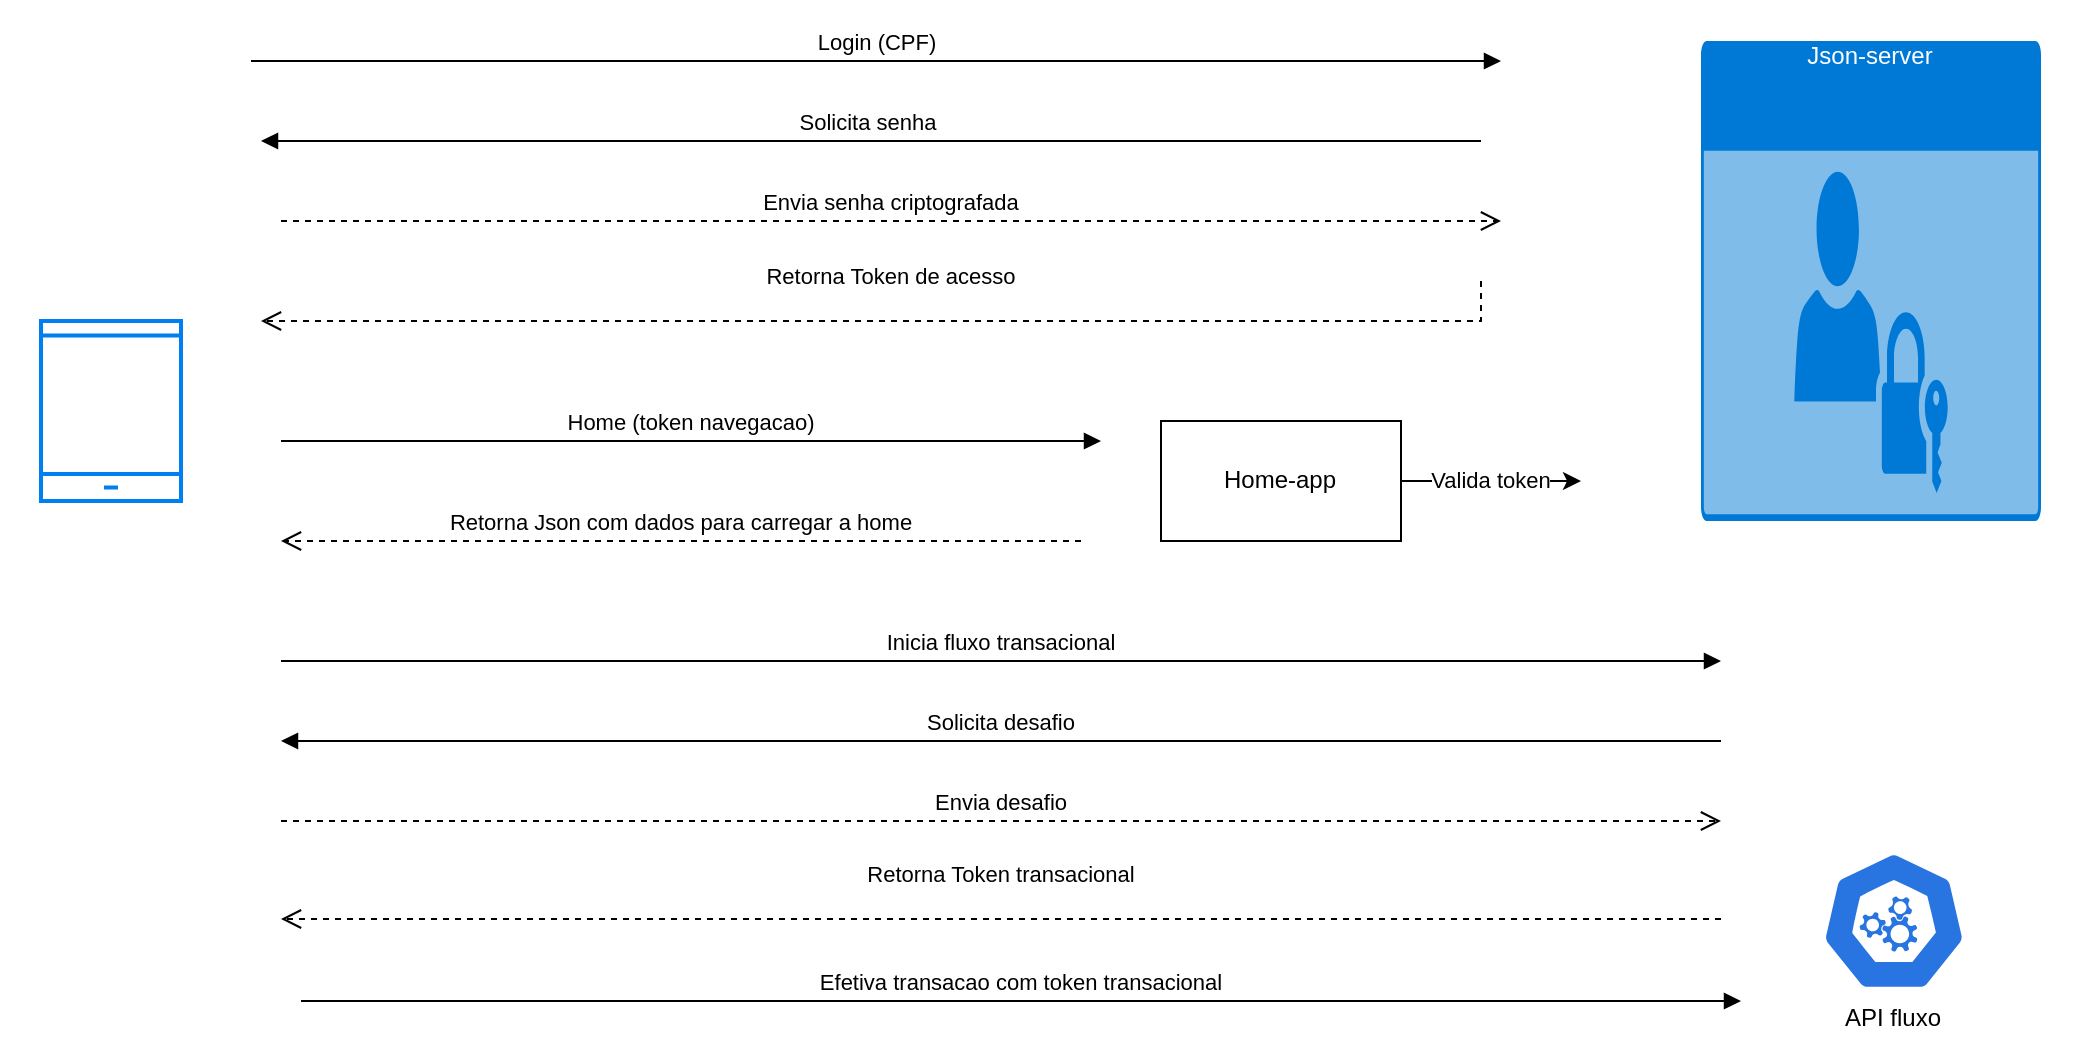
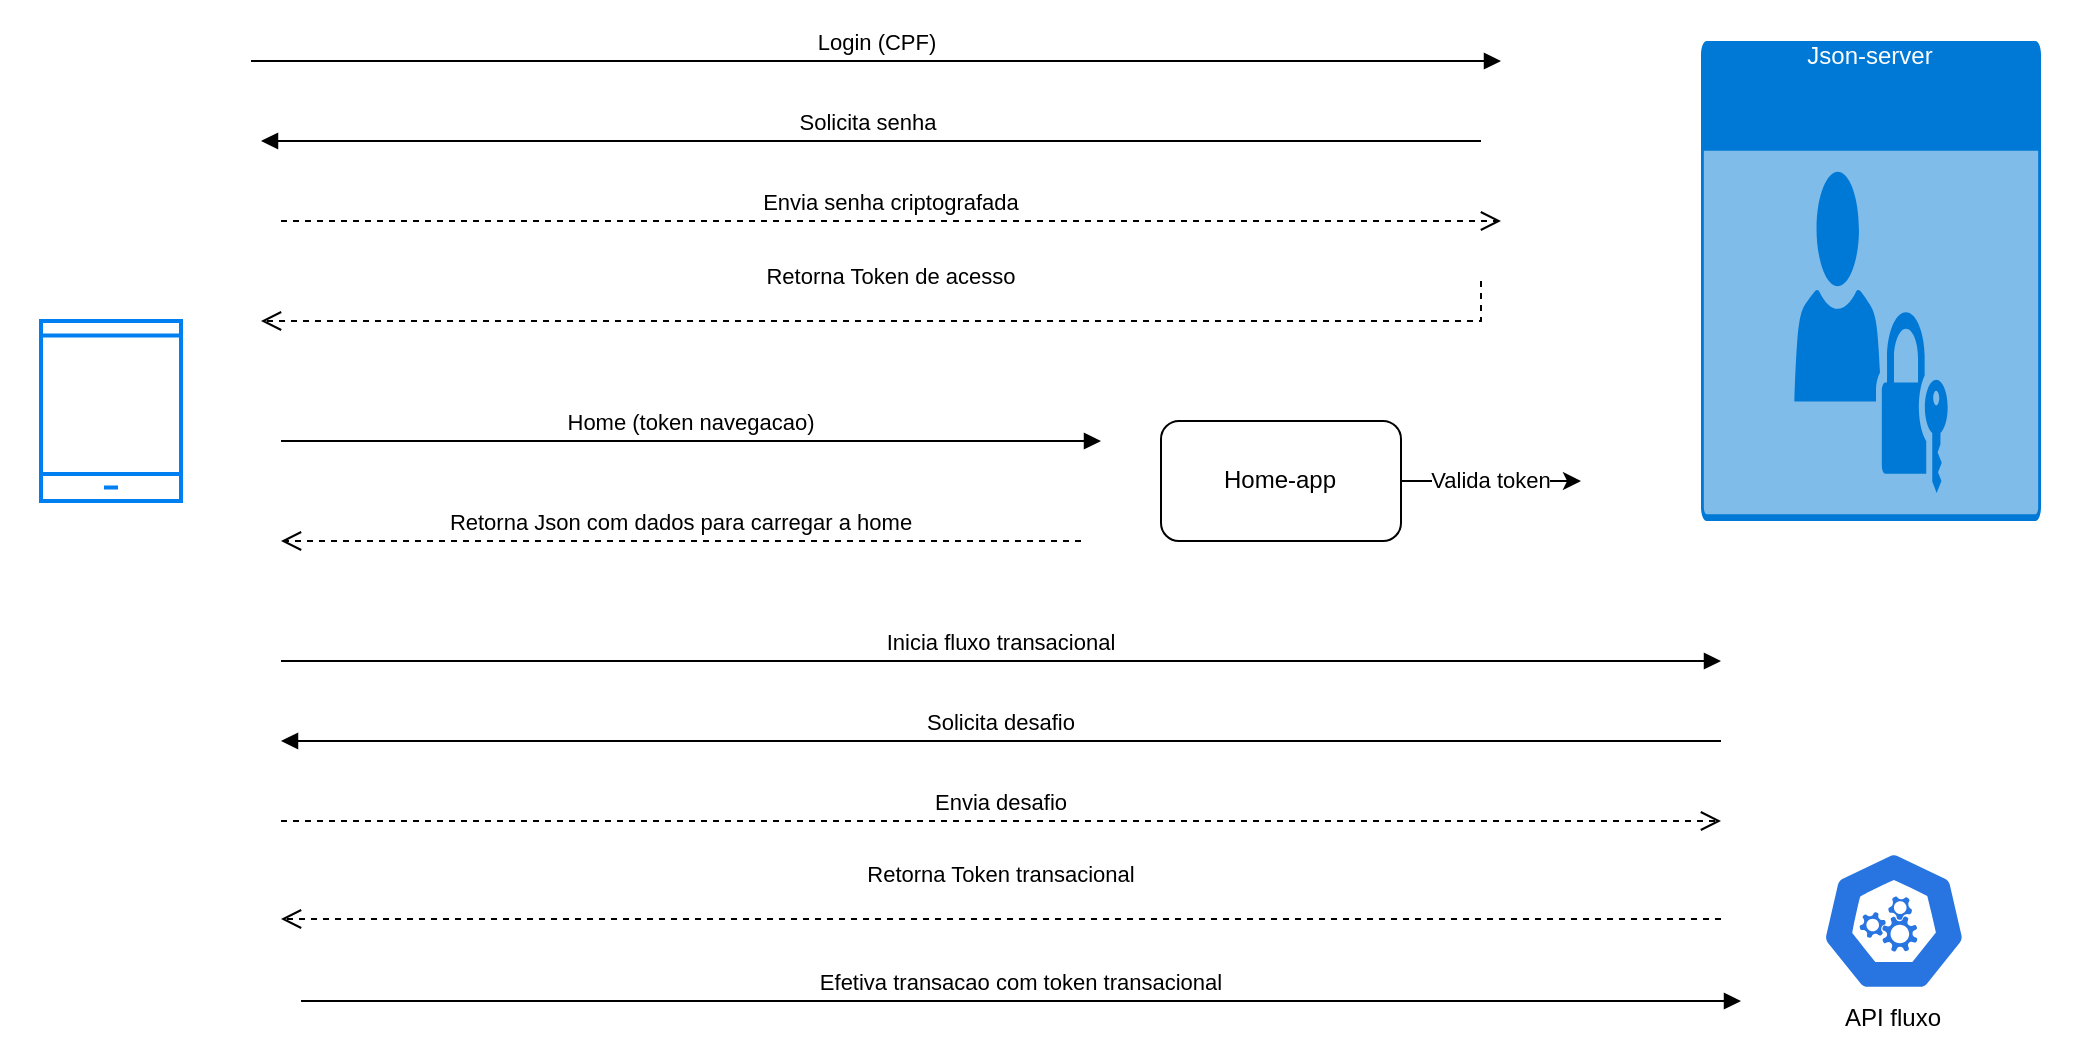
(1281, 481) -> (1281, 481)
